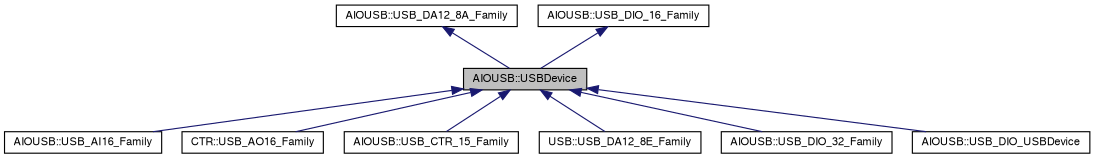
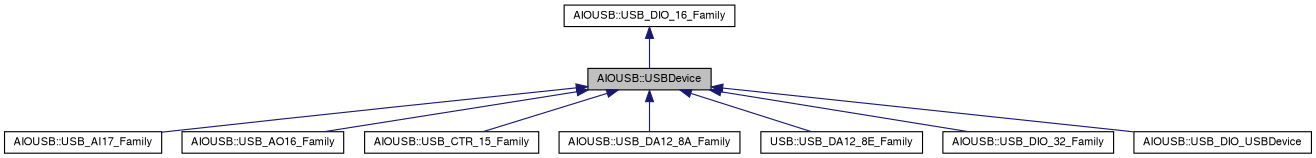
(481, 51) -> (650, 117)
(83, 142) -> (83, 142)
(253, 142) -> (263, 142)
